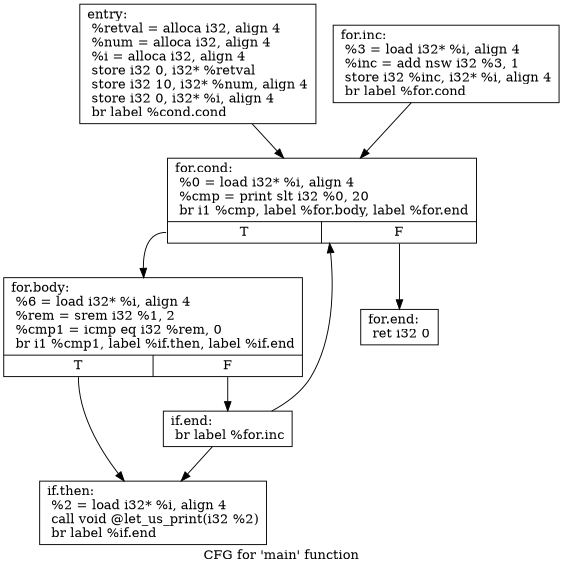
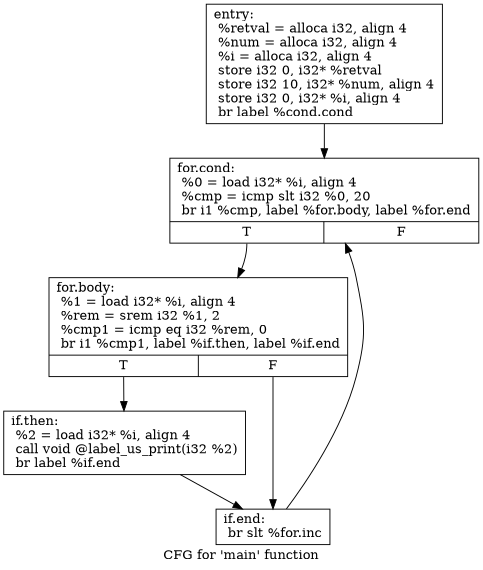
(446, 64) -> none
(272, 196) -> (274, 196)
(101, 302) -> (147, 302)
(399, 327) -> none
(228, 435) -> (273, 533)
(200, 460) -> (207, 490)
(153, 519) -> (125, 449)
